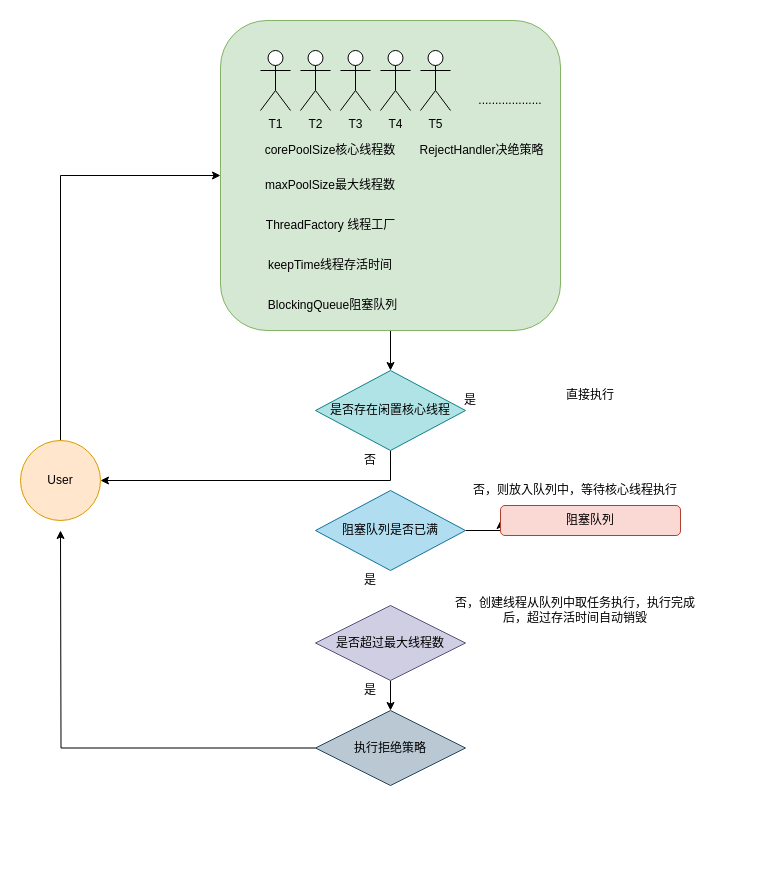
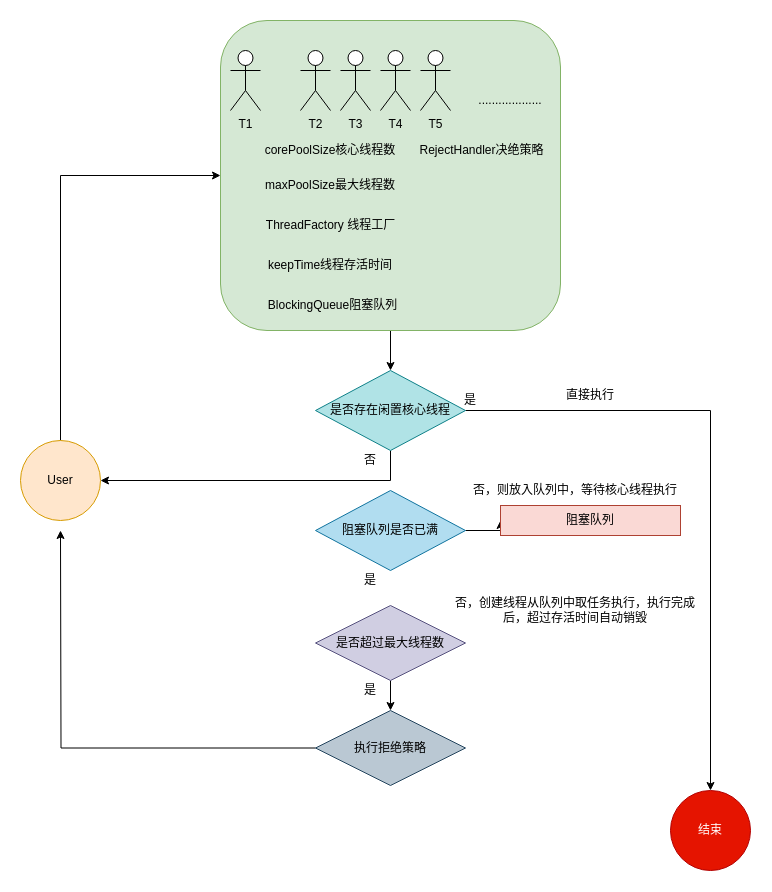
(276, 81) -> (246, 81)
none -> (711, 475)
(591, 521) -> (591, 521)
none -> (711, 831)
